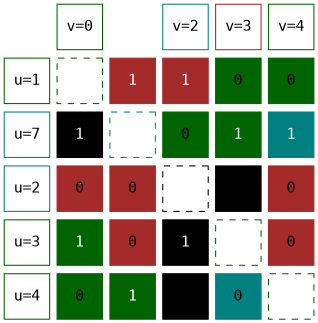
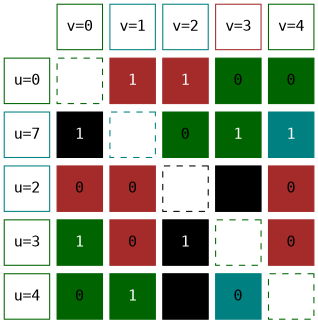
none -> (133, 27)
(27, 81) -> (27, 81)
